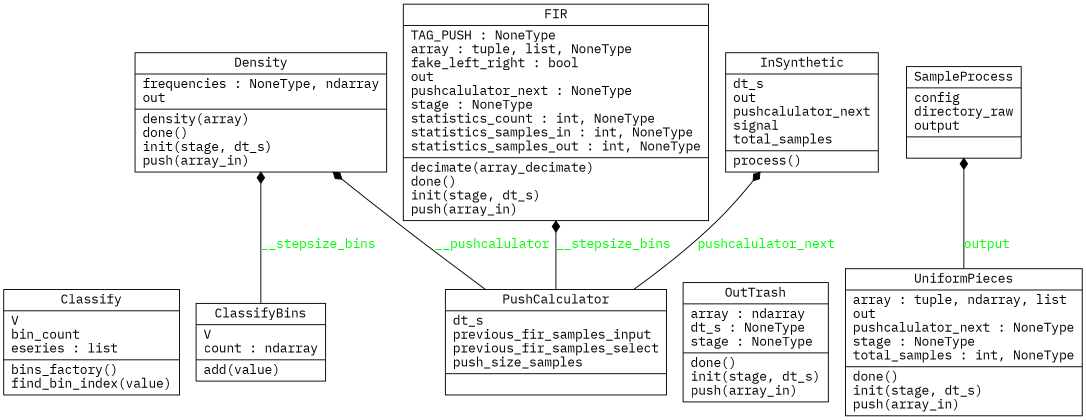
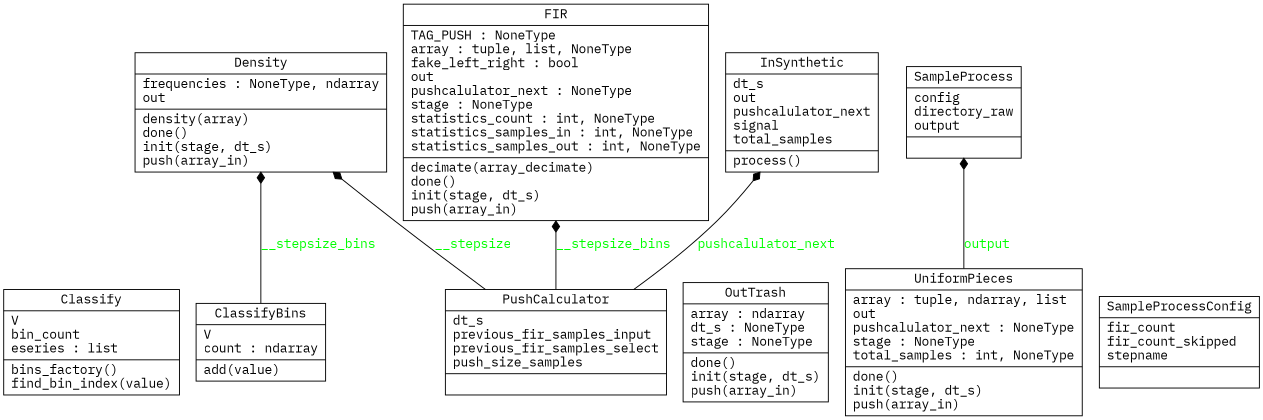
(492, 245) -> (473, 245)
none -> (1179, 342)
